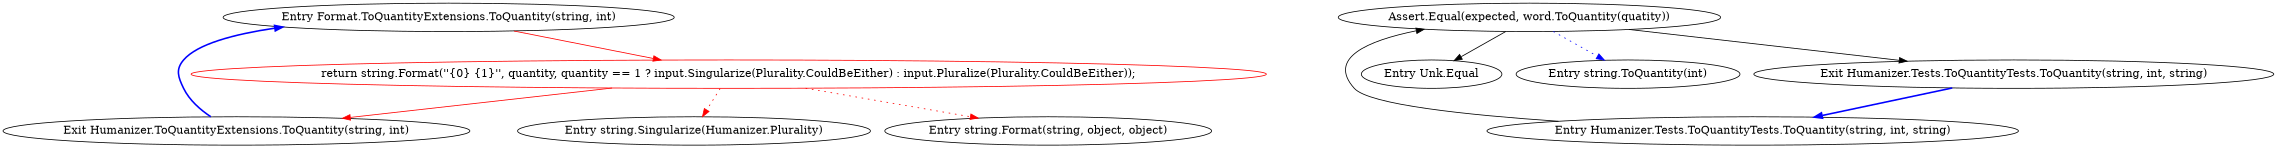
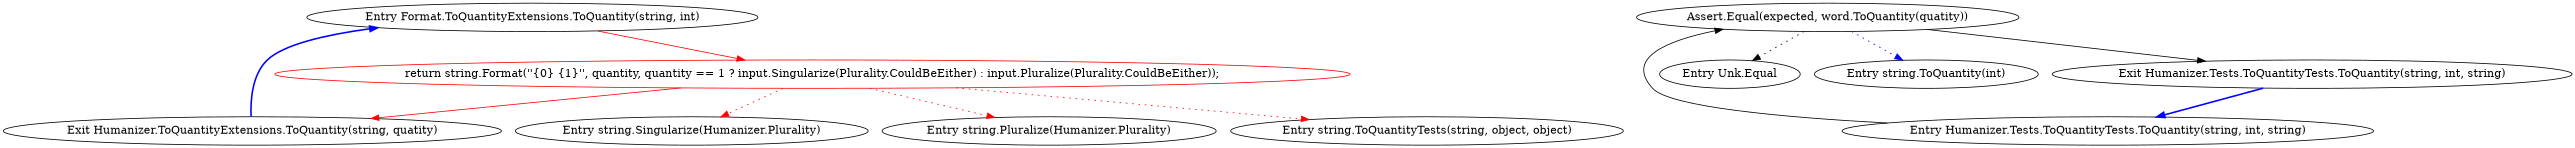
(1484, 44) -> (1782, 44)
(236, 131) -> (252, 131)
(1048, 131) -> (1427, 131)
none -> (1049, 131)
